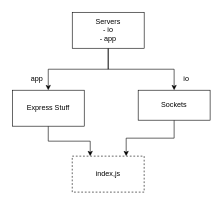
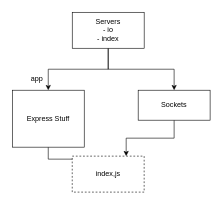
(108, 30) -> (108, 30)
(186, 79) -> none
(48, 108) -> (48, 119)
